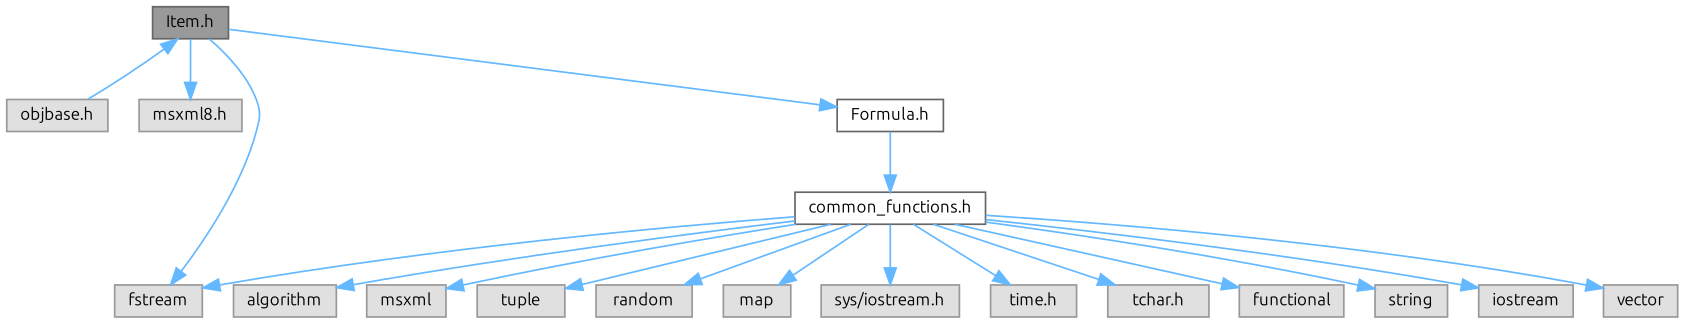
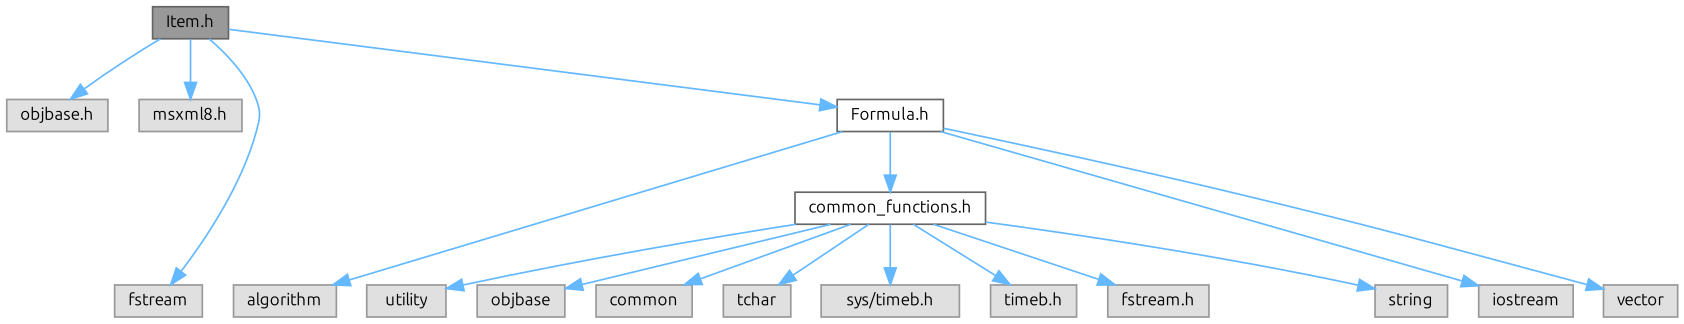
(126, 75) -> (122, 63)
(1287, 242) -> (1267, 201)
(506, 245) -> none
(1224, 248) -> (1201, 206)
(574, 250) -> (596, 206)
(406, 301) -> (406, 301)
(521, 301) -> (521, 301)
(644, 301) -> (644, 301)
(757, 301) -> (757, 301)
(890, 301) -> (890, 301)
(1034, 301) -> (1034, 301)
(1158, 301) -> (1158, 301)
(1292, 301) -> none
